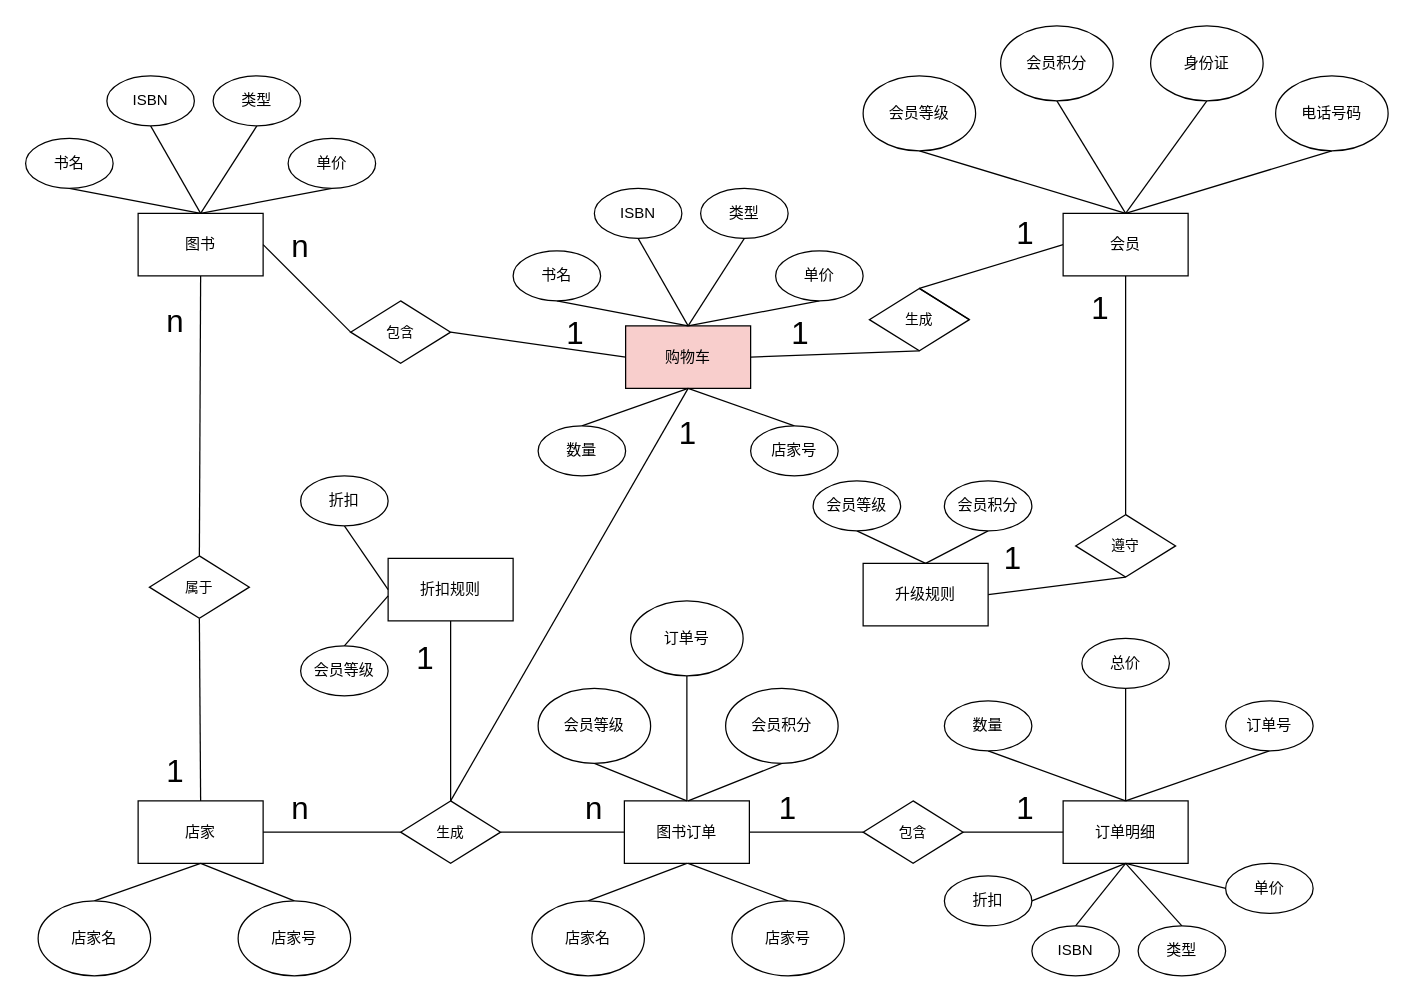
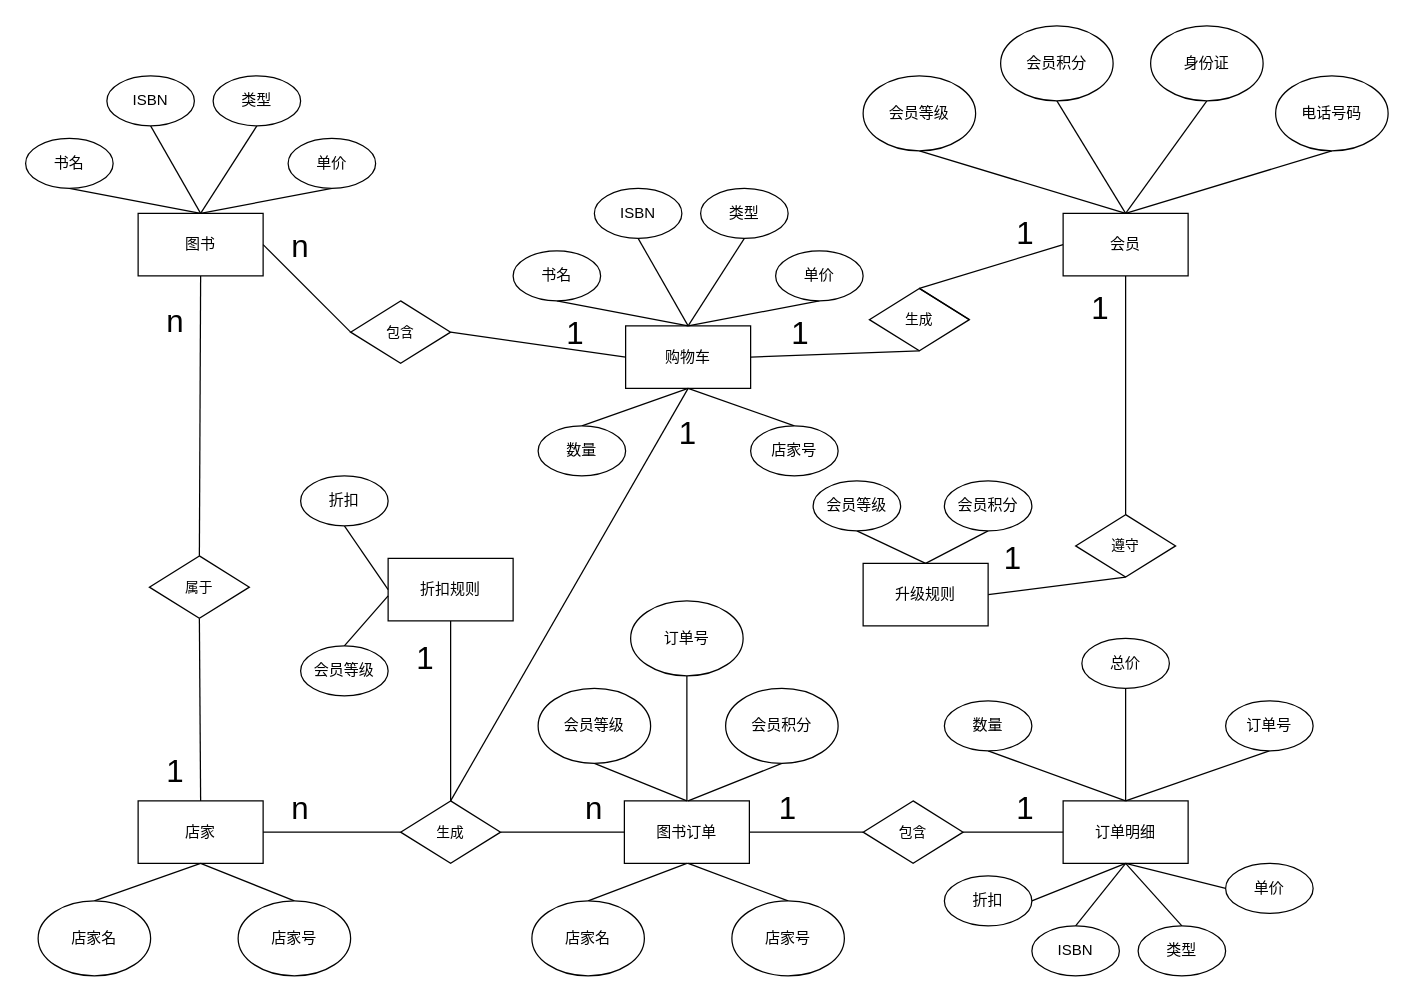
(688, 357) -> (688, 357)
